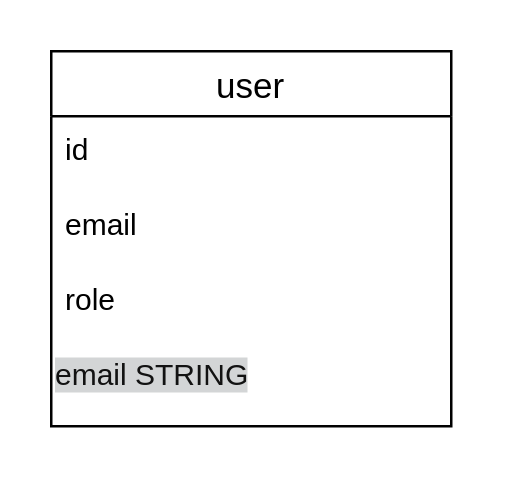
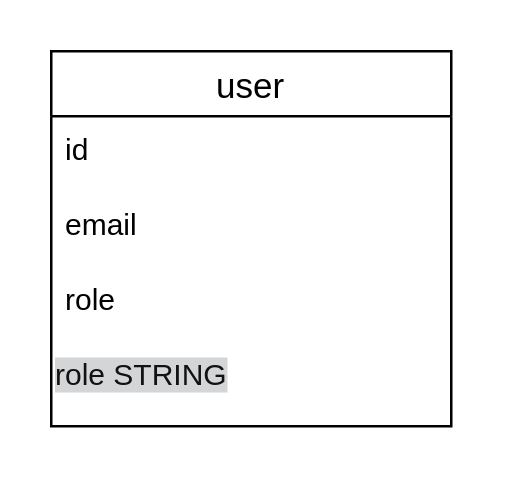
(145, 377) -> (141, 377)
